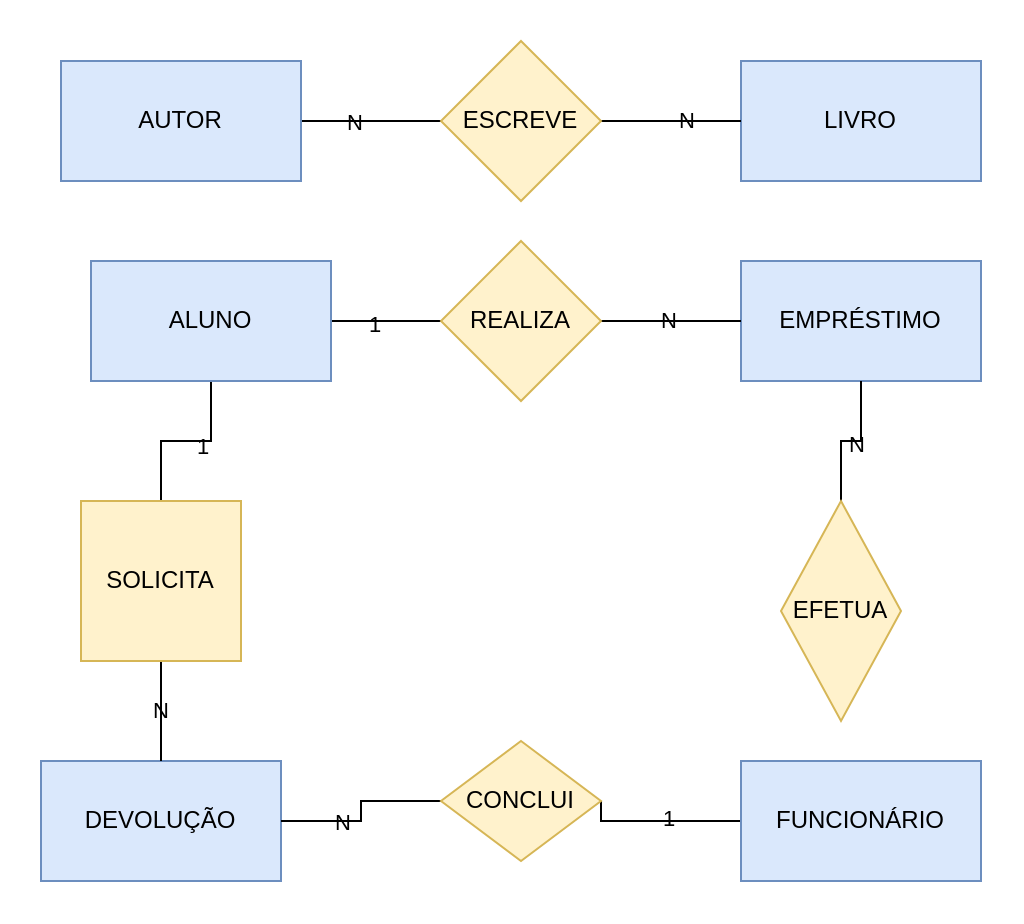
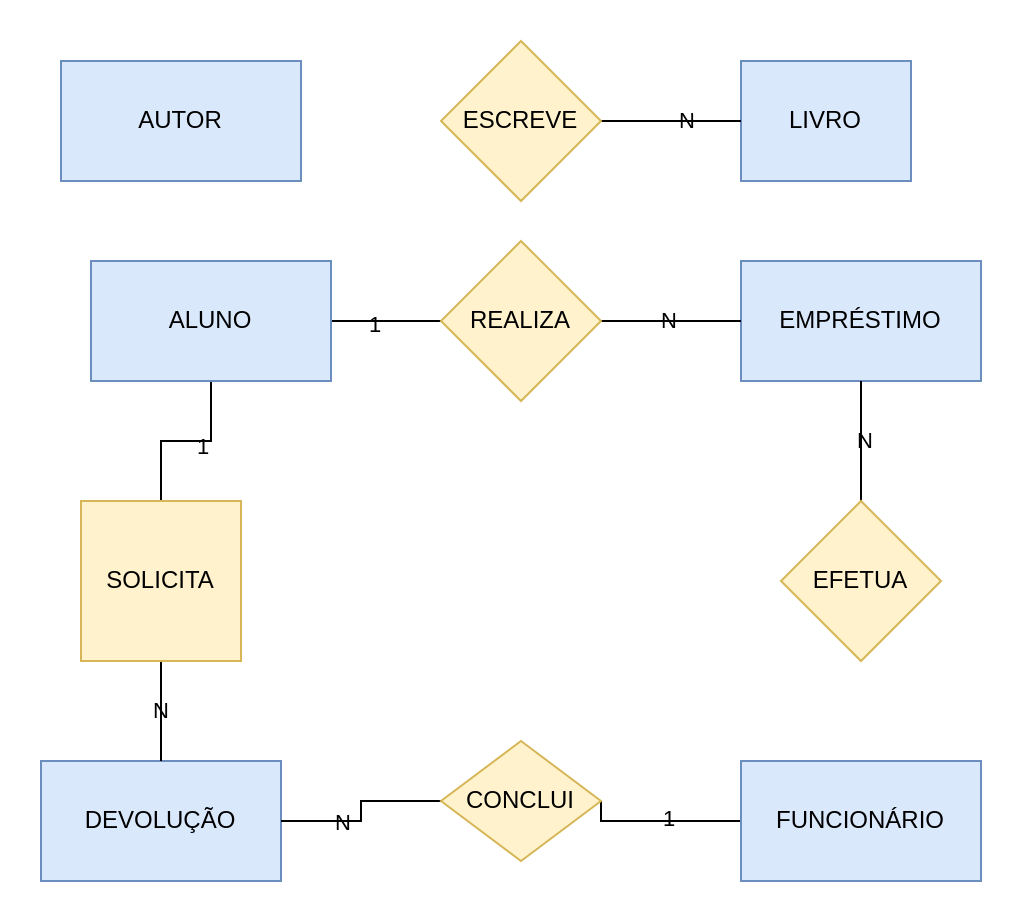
(371, 121) -> none
(861, 121) -> (826, 121)
(841, 611) -> (861, 581)
